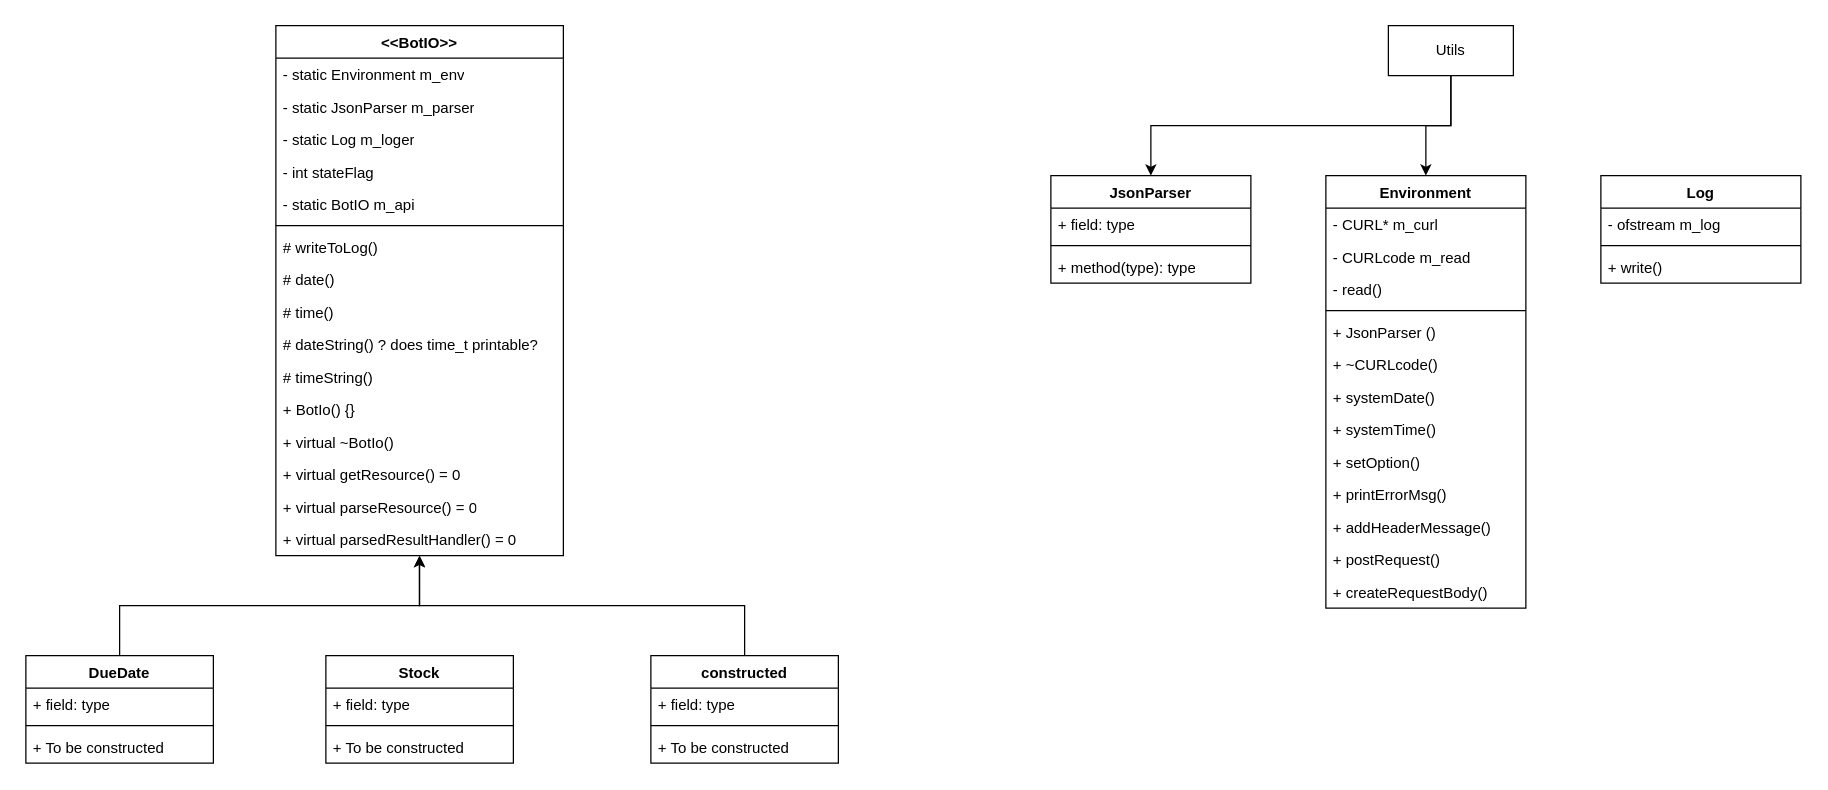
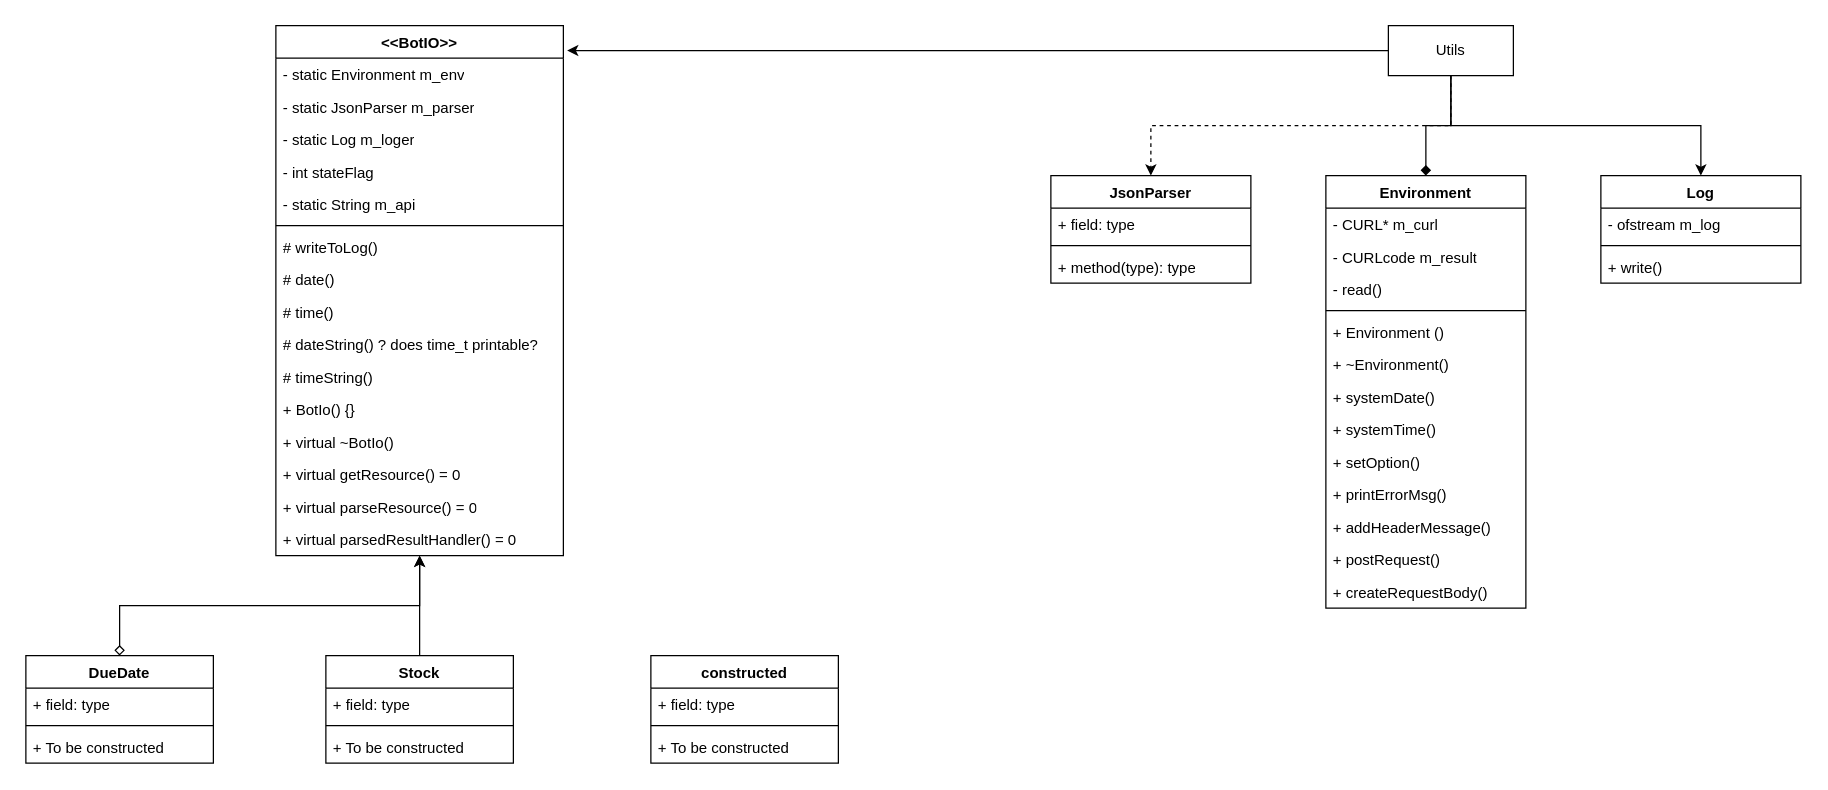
none -> (982, 51)
(1267, 126) -> (1267, 126)
none -> (1597, 126)
(1426, 166) -> (1426, 165)
(357, 206) -> (360, 206)
(1401, 258) -> (1407, 258)
(1392, 333) -> (1394, 333)
(1386, 366) -> (1396, 366)
(608, 606) -> none
none -> (419, 632)
(119, 650) -> (119, 645)
